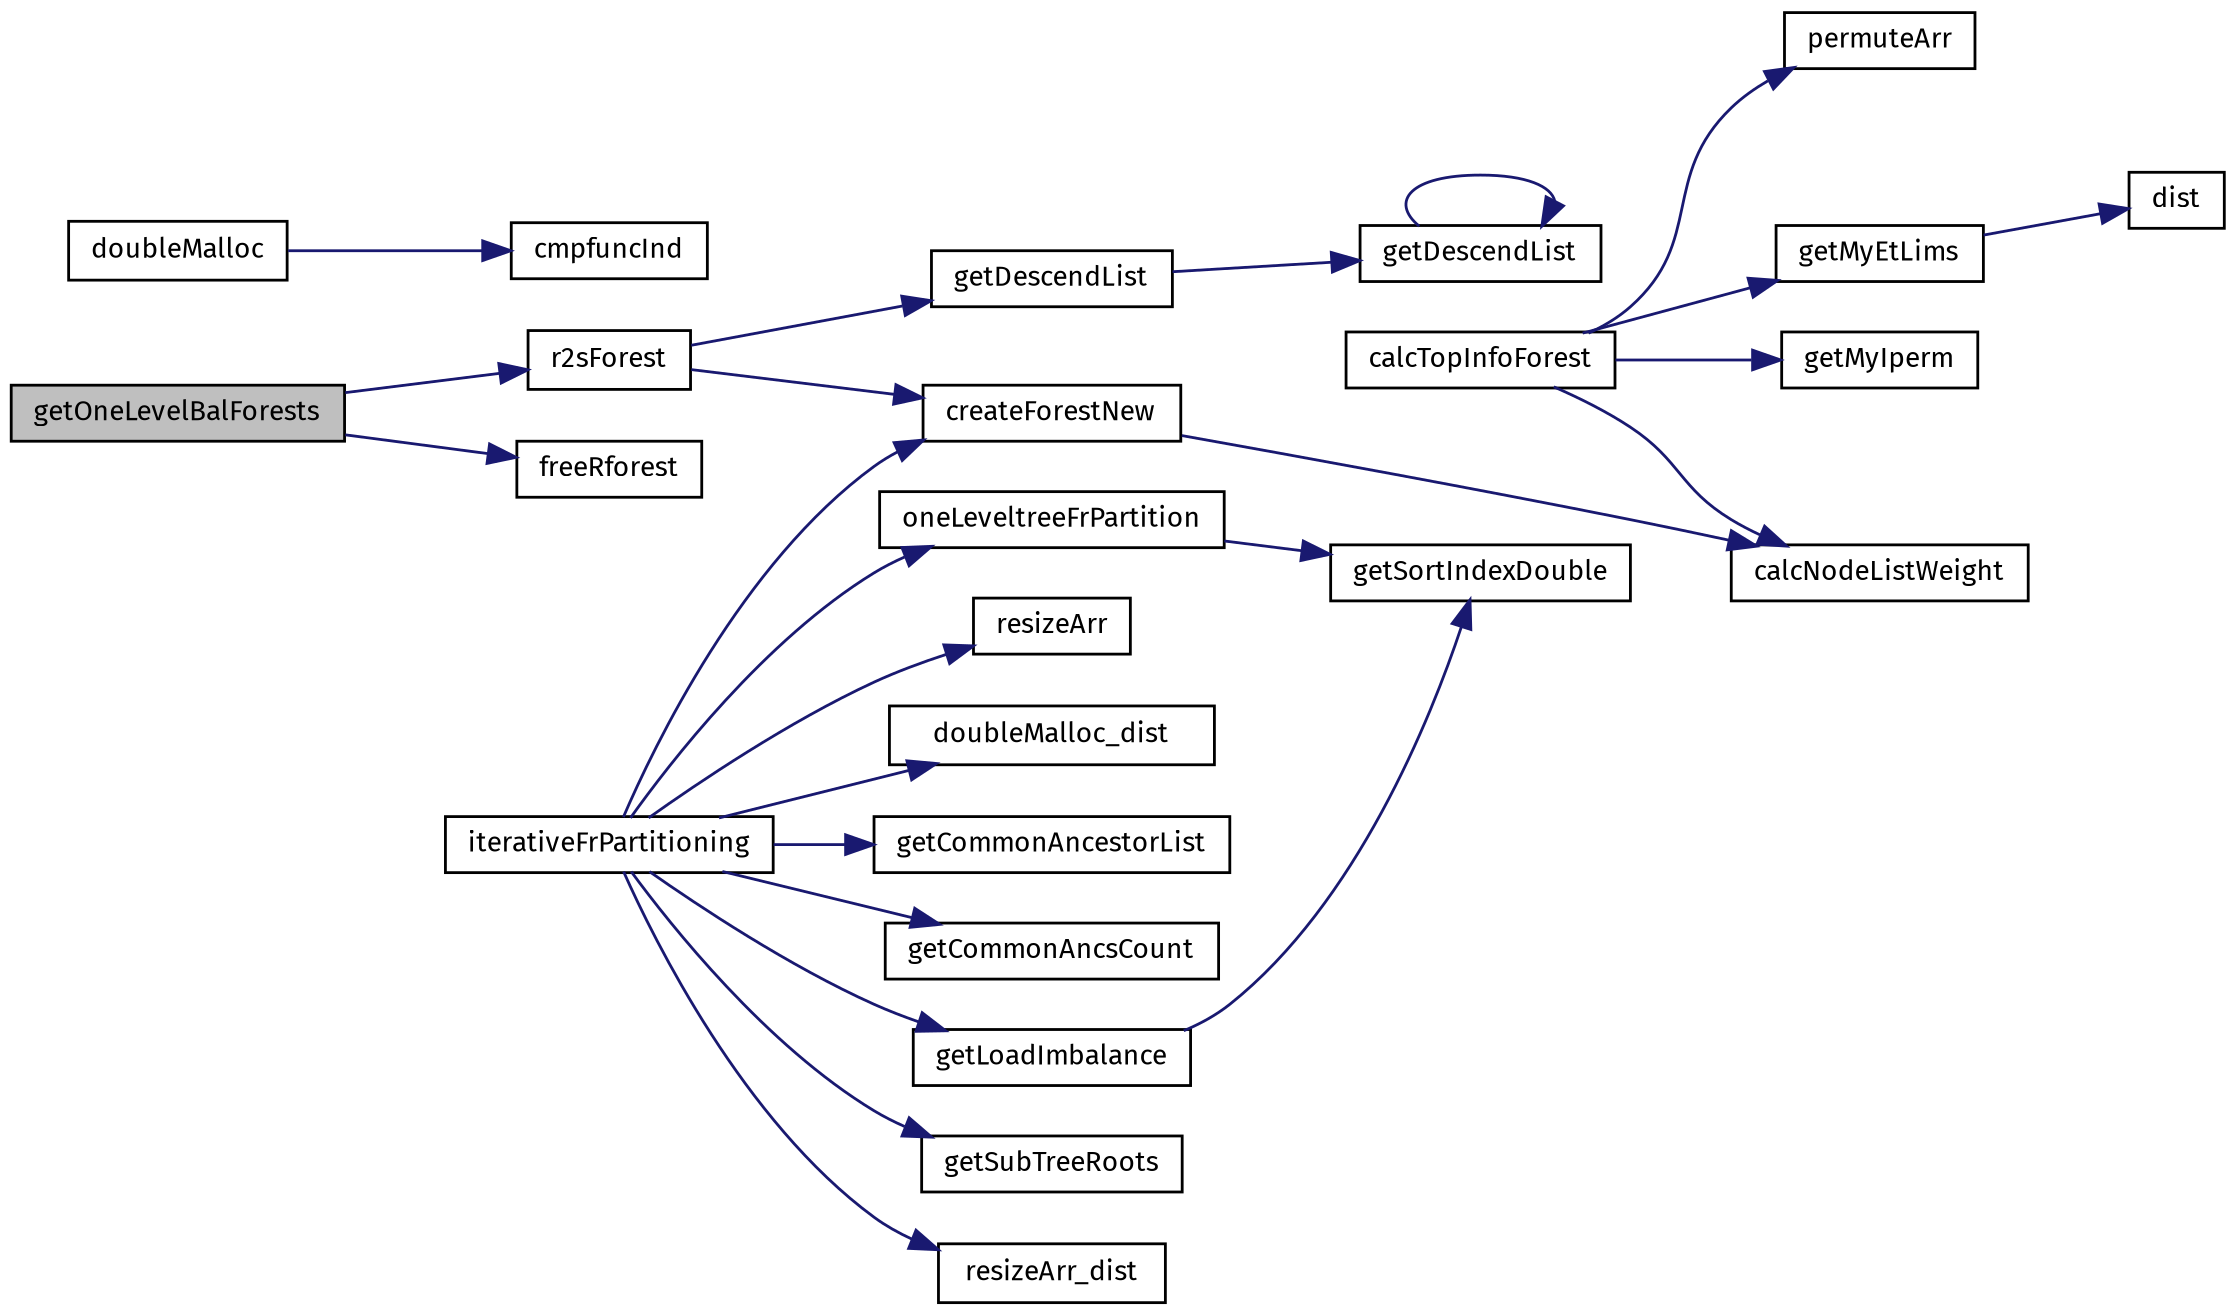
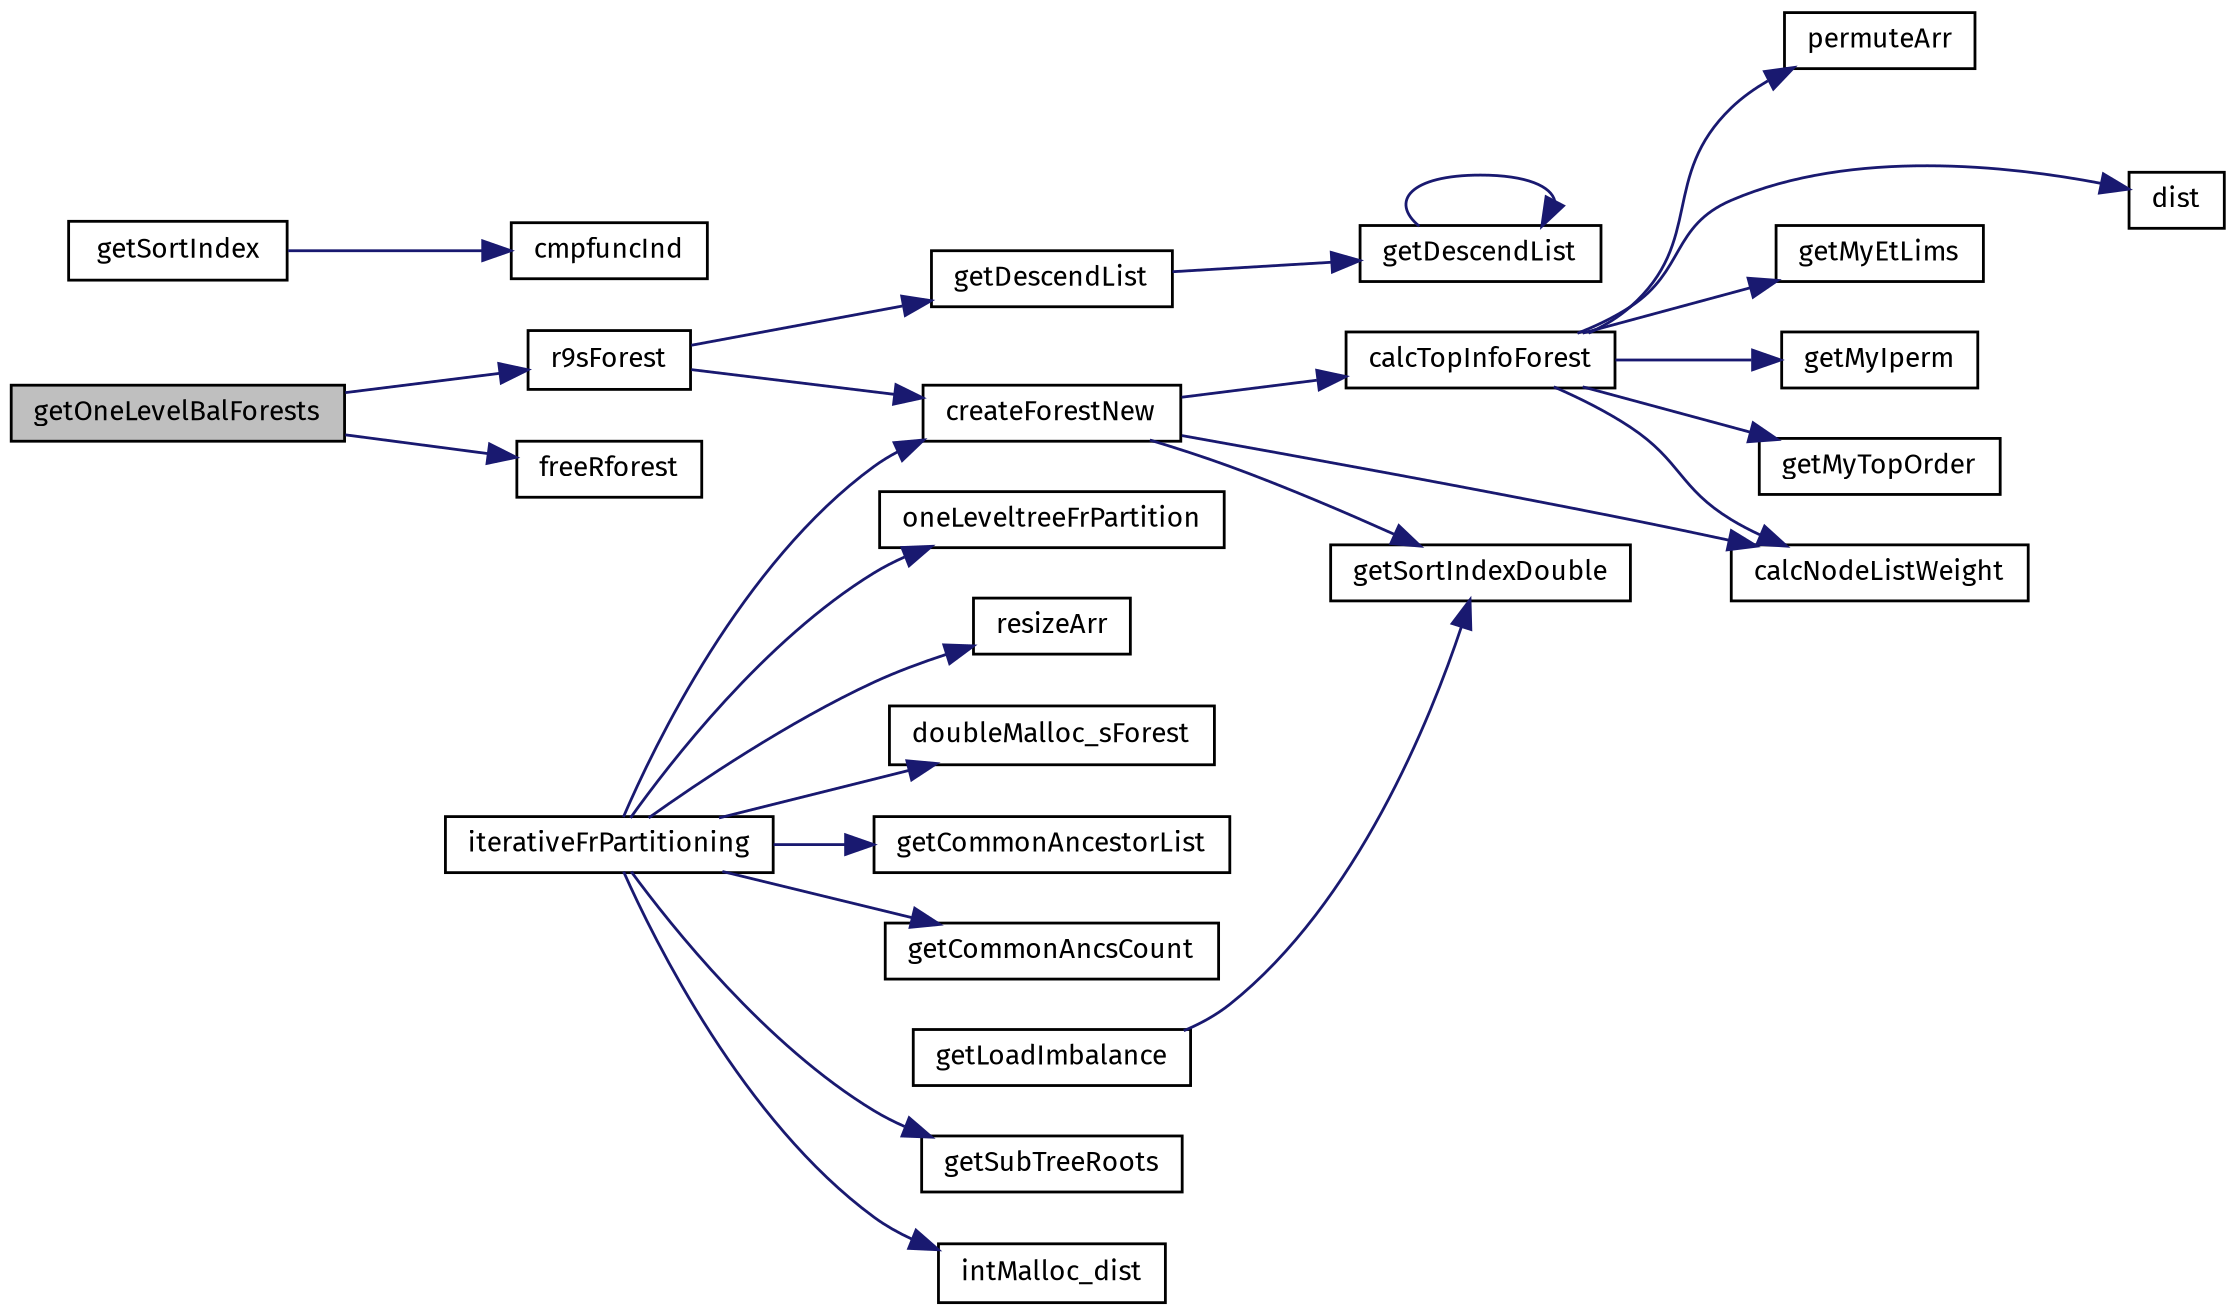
(2042, 224) -> (1811, 177)
(178, 251) -> (178, 251)
(609, 360) -> (609, 360)
none -> (1249, 389)
none -> (1880, 466)
(1263, 546) -> (1273, 483)
(1052, 735) -> (1052, 735)
(779, 955) -> none
(1052, 1273) -> (1052, 1273)
